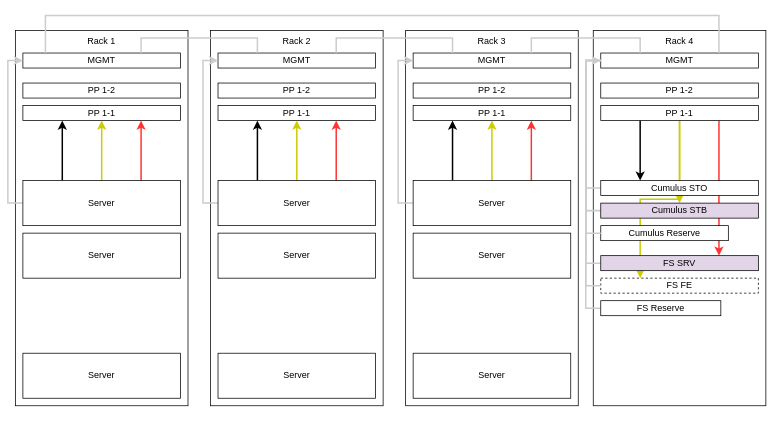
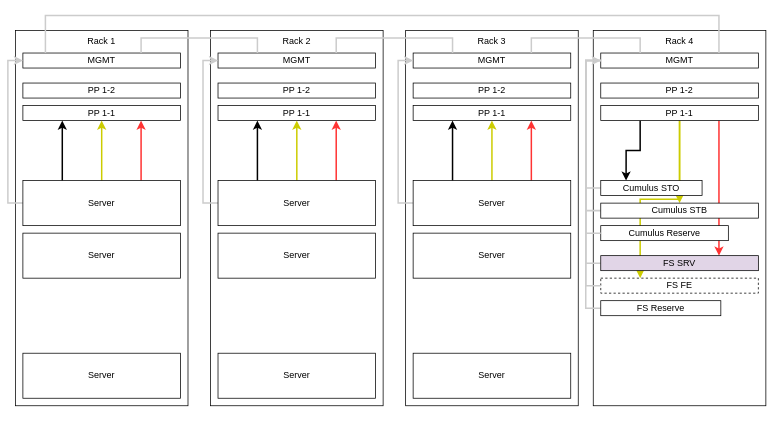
(679, 188) -> (651, 188)
(679, 210) -> (679, 210)
